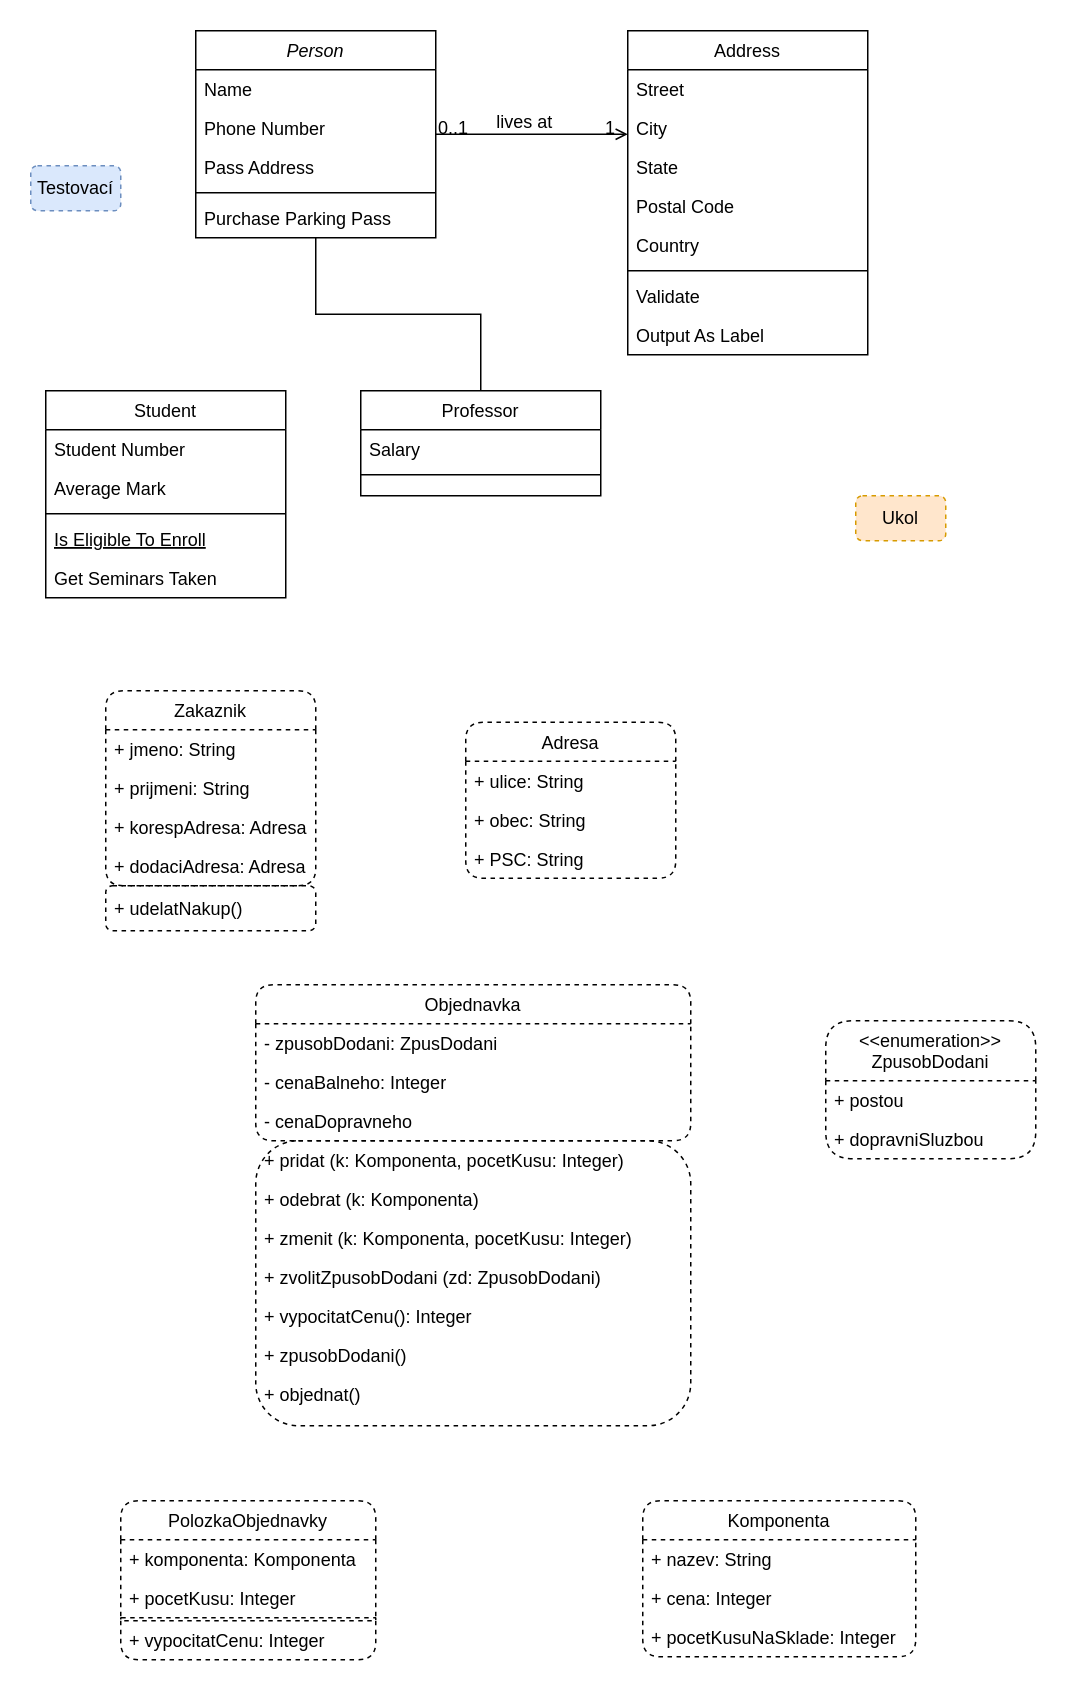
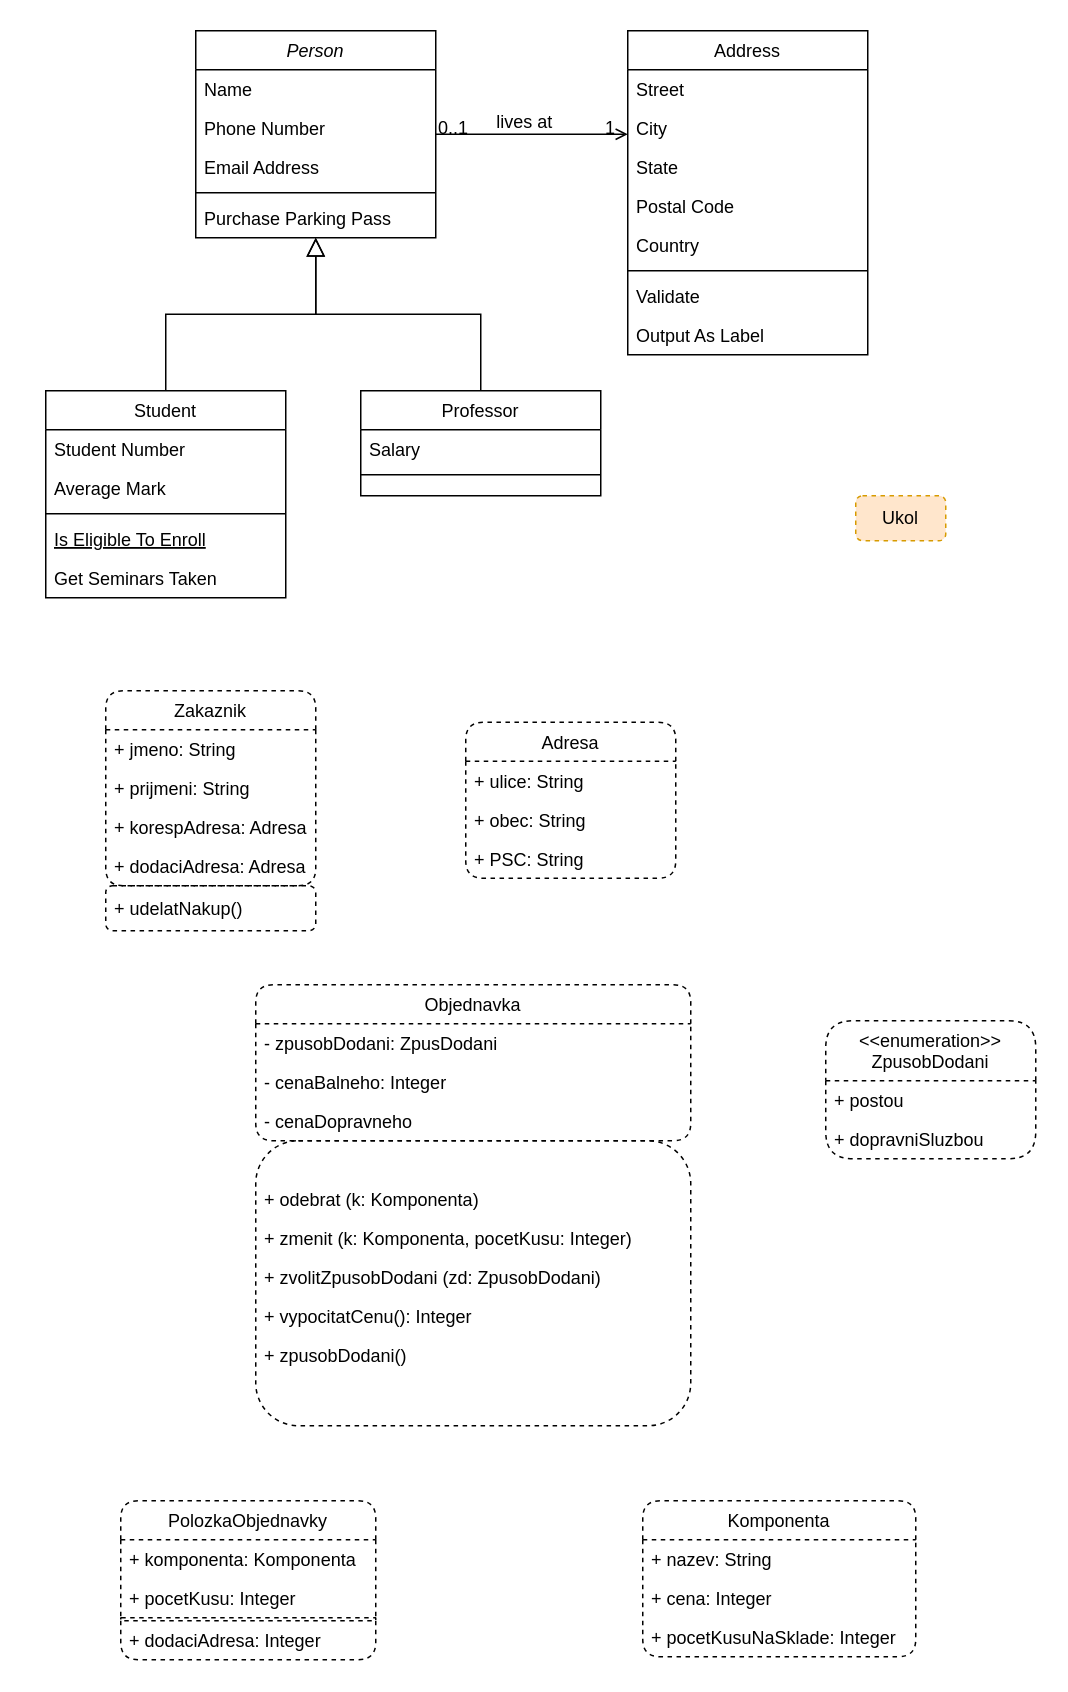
(262, 168) -> (263, 168)
(76, 188) -> none
(316, 247) -> (318, 314)
none -> (201, 314)
(473, 1160) -> none
(473, 1394) -> none
(241, 1641) -> (236, 1641)
